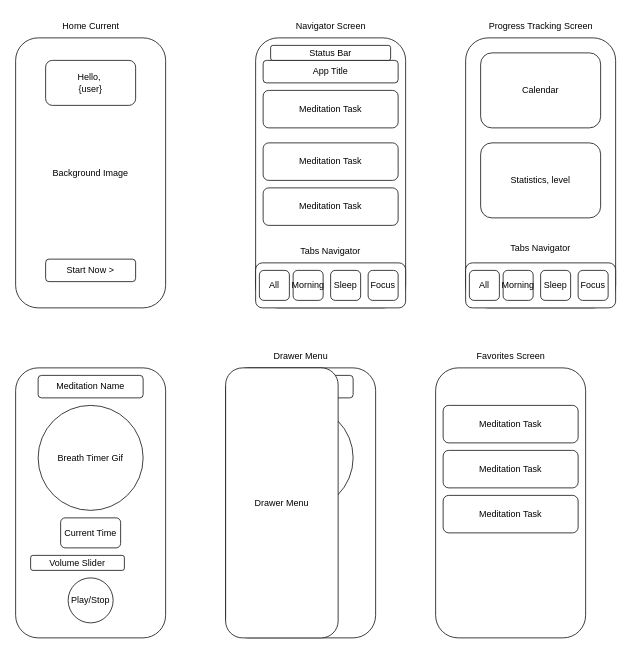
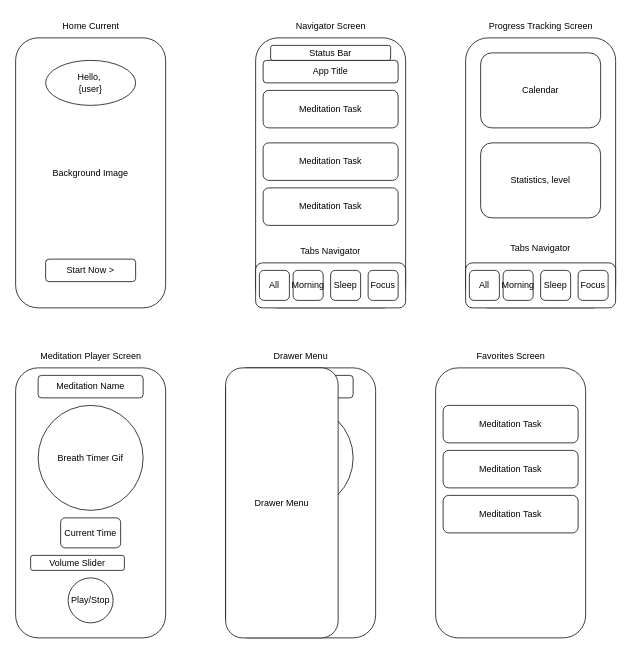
(90, 83) -> (90, 83)
none -> (90, 357)
